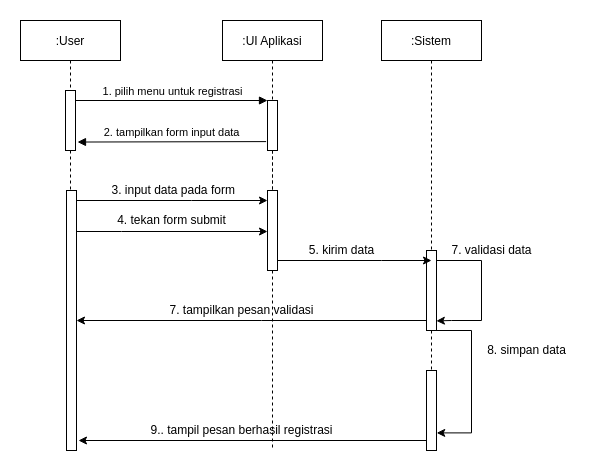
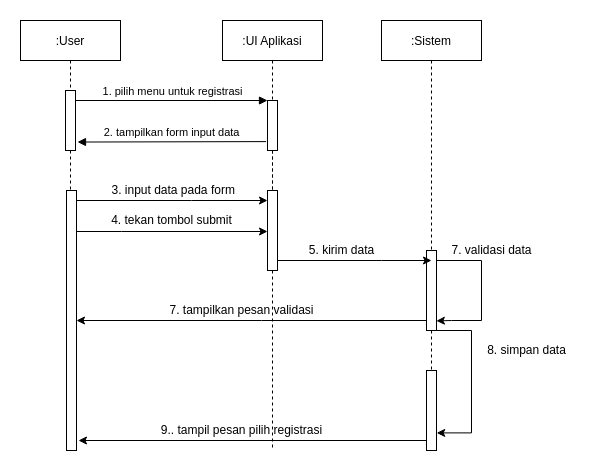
(172, 221) -> (172, 221)
(242, 431) -> (242, 431)
